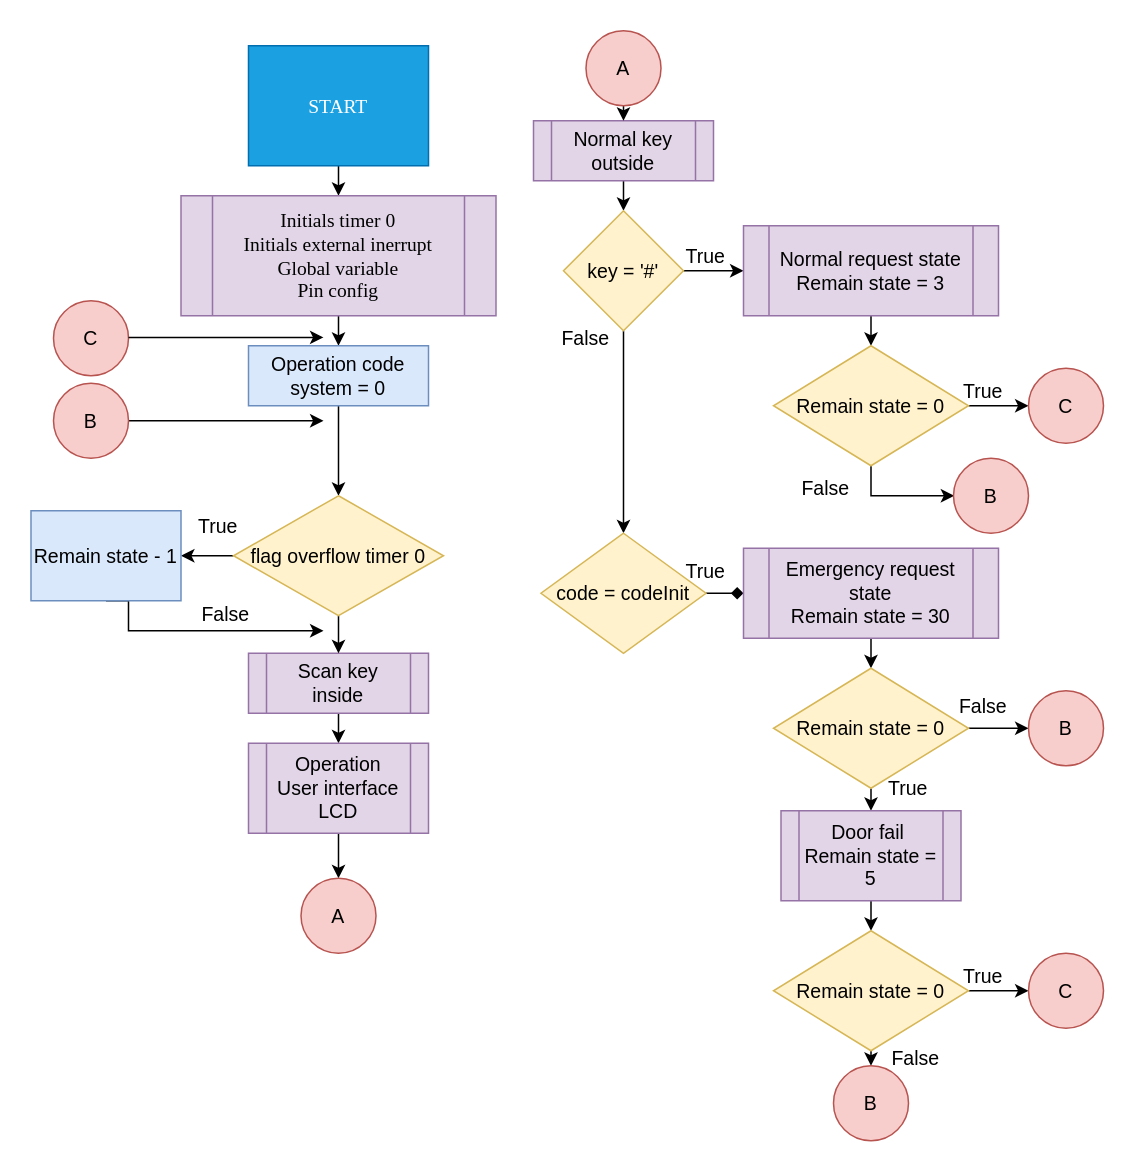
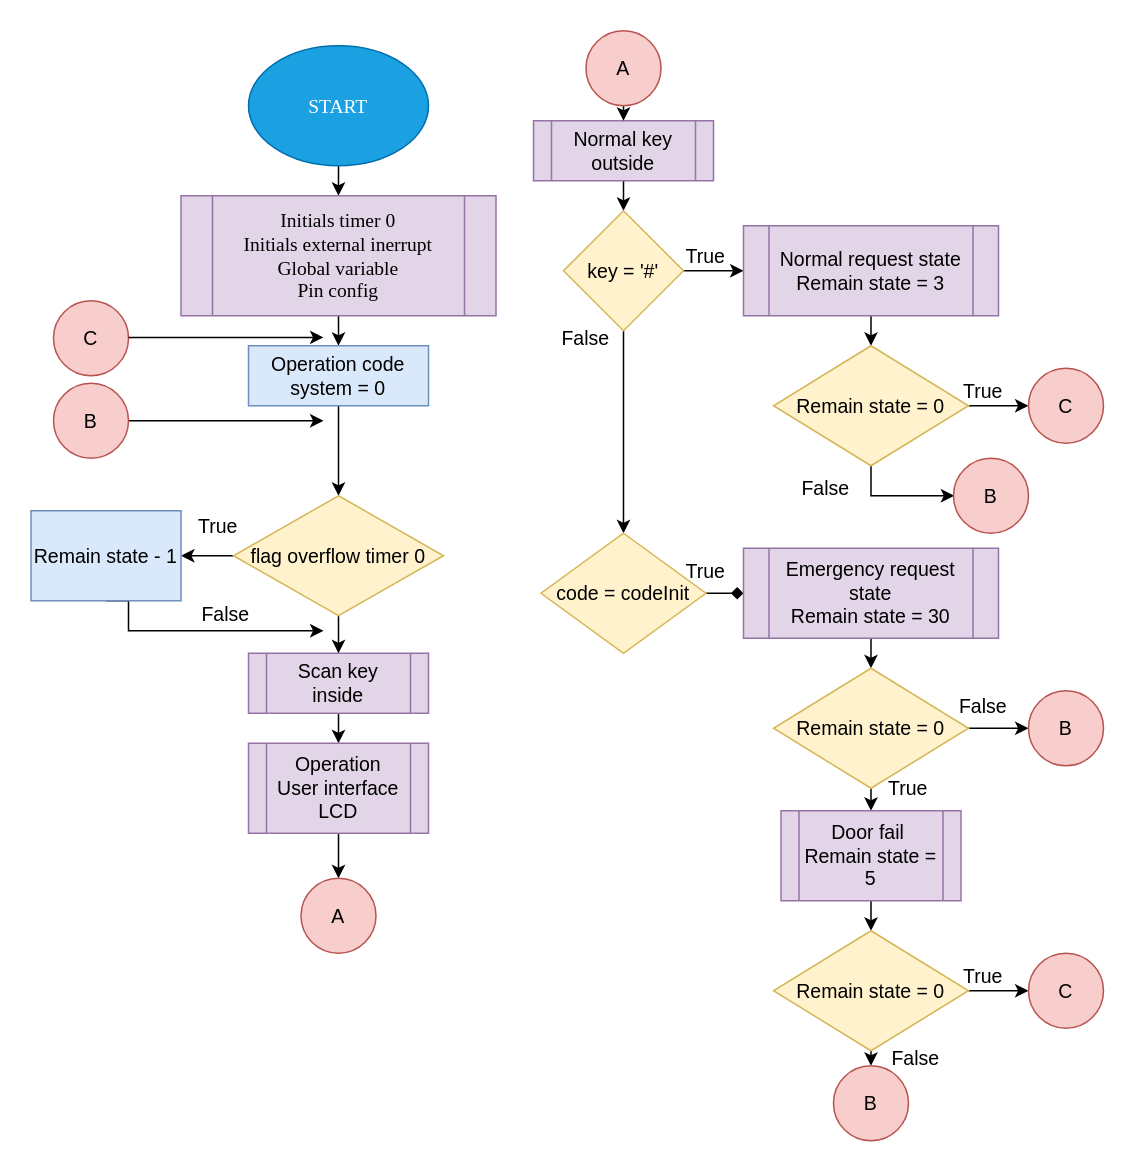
(338, 106) -> (338, 106)
